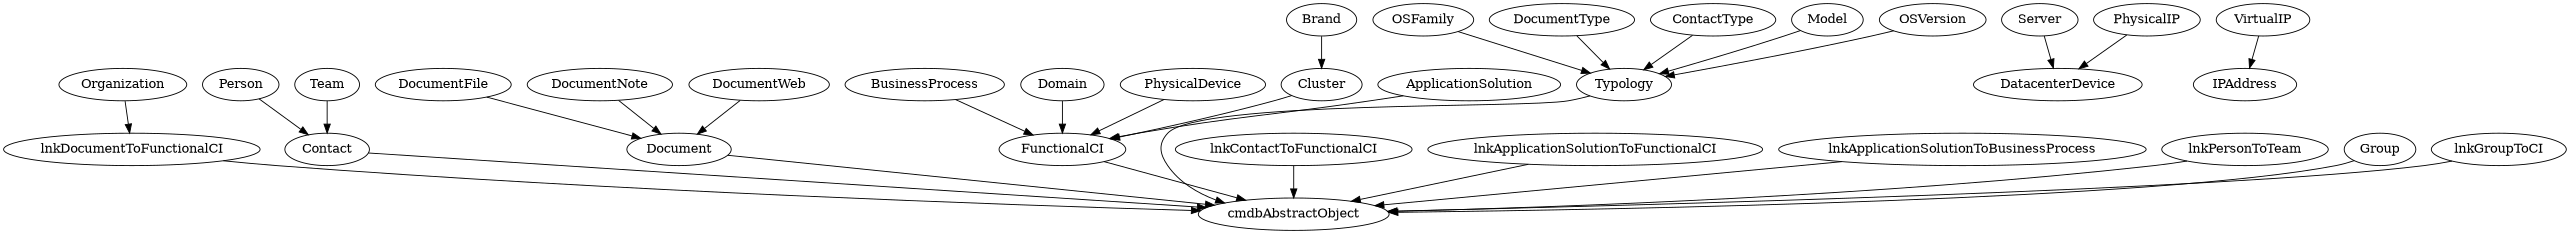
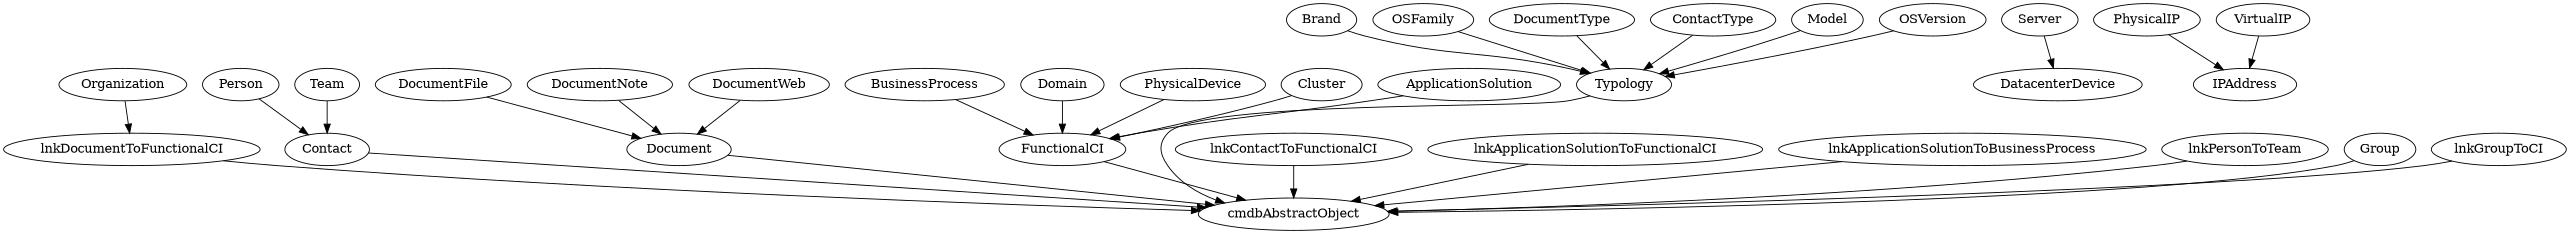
(1322, 48) -> (1464, 53)
(2107, 49) -> (2192, 50)
